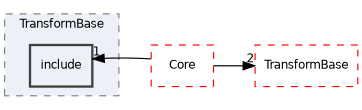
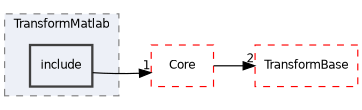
(62, 25) -> (62, 25)
(128, 58) -> (111, 73)
